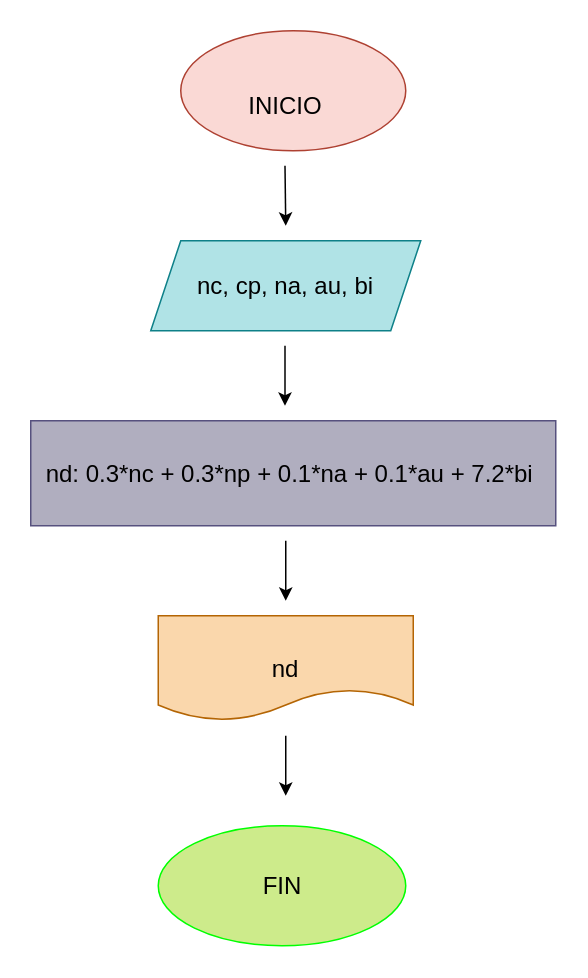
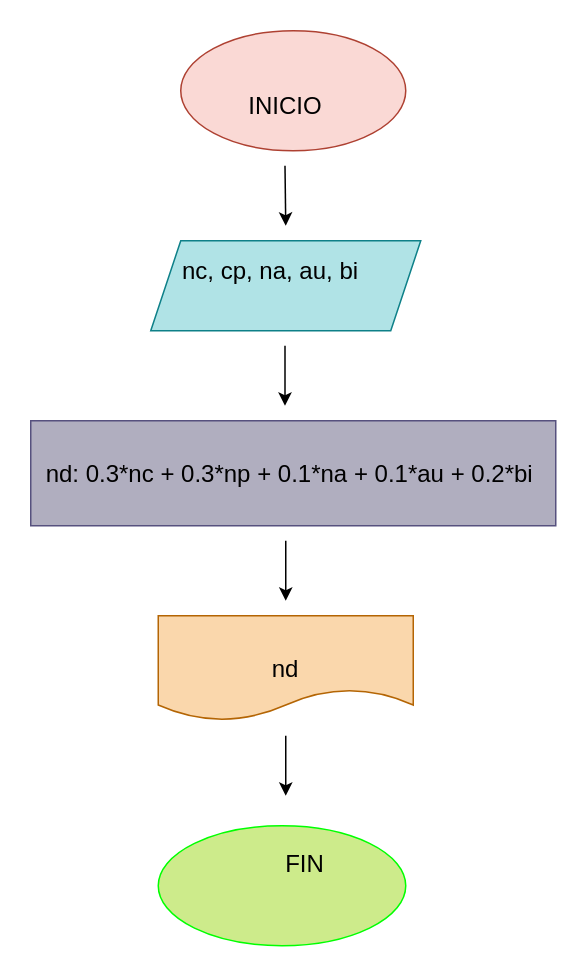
(286, 286) -> (271, 271)
(293, 473) -> (293, 473)
(282, 886) -> (305, 863)
